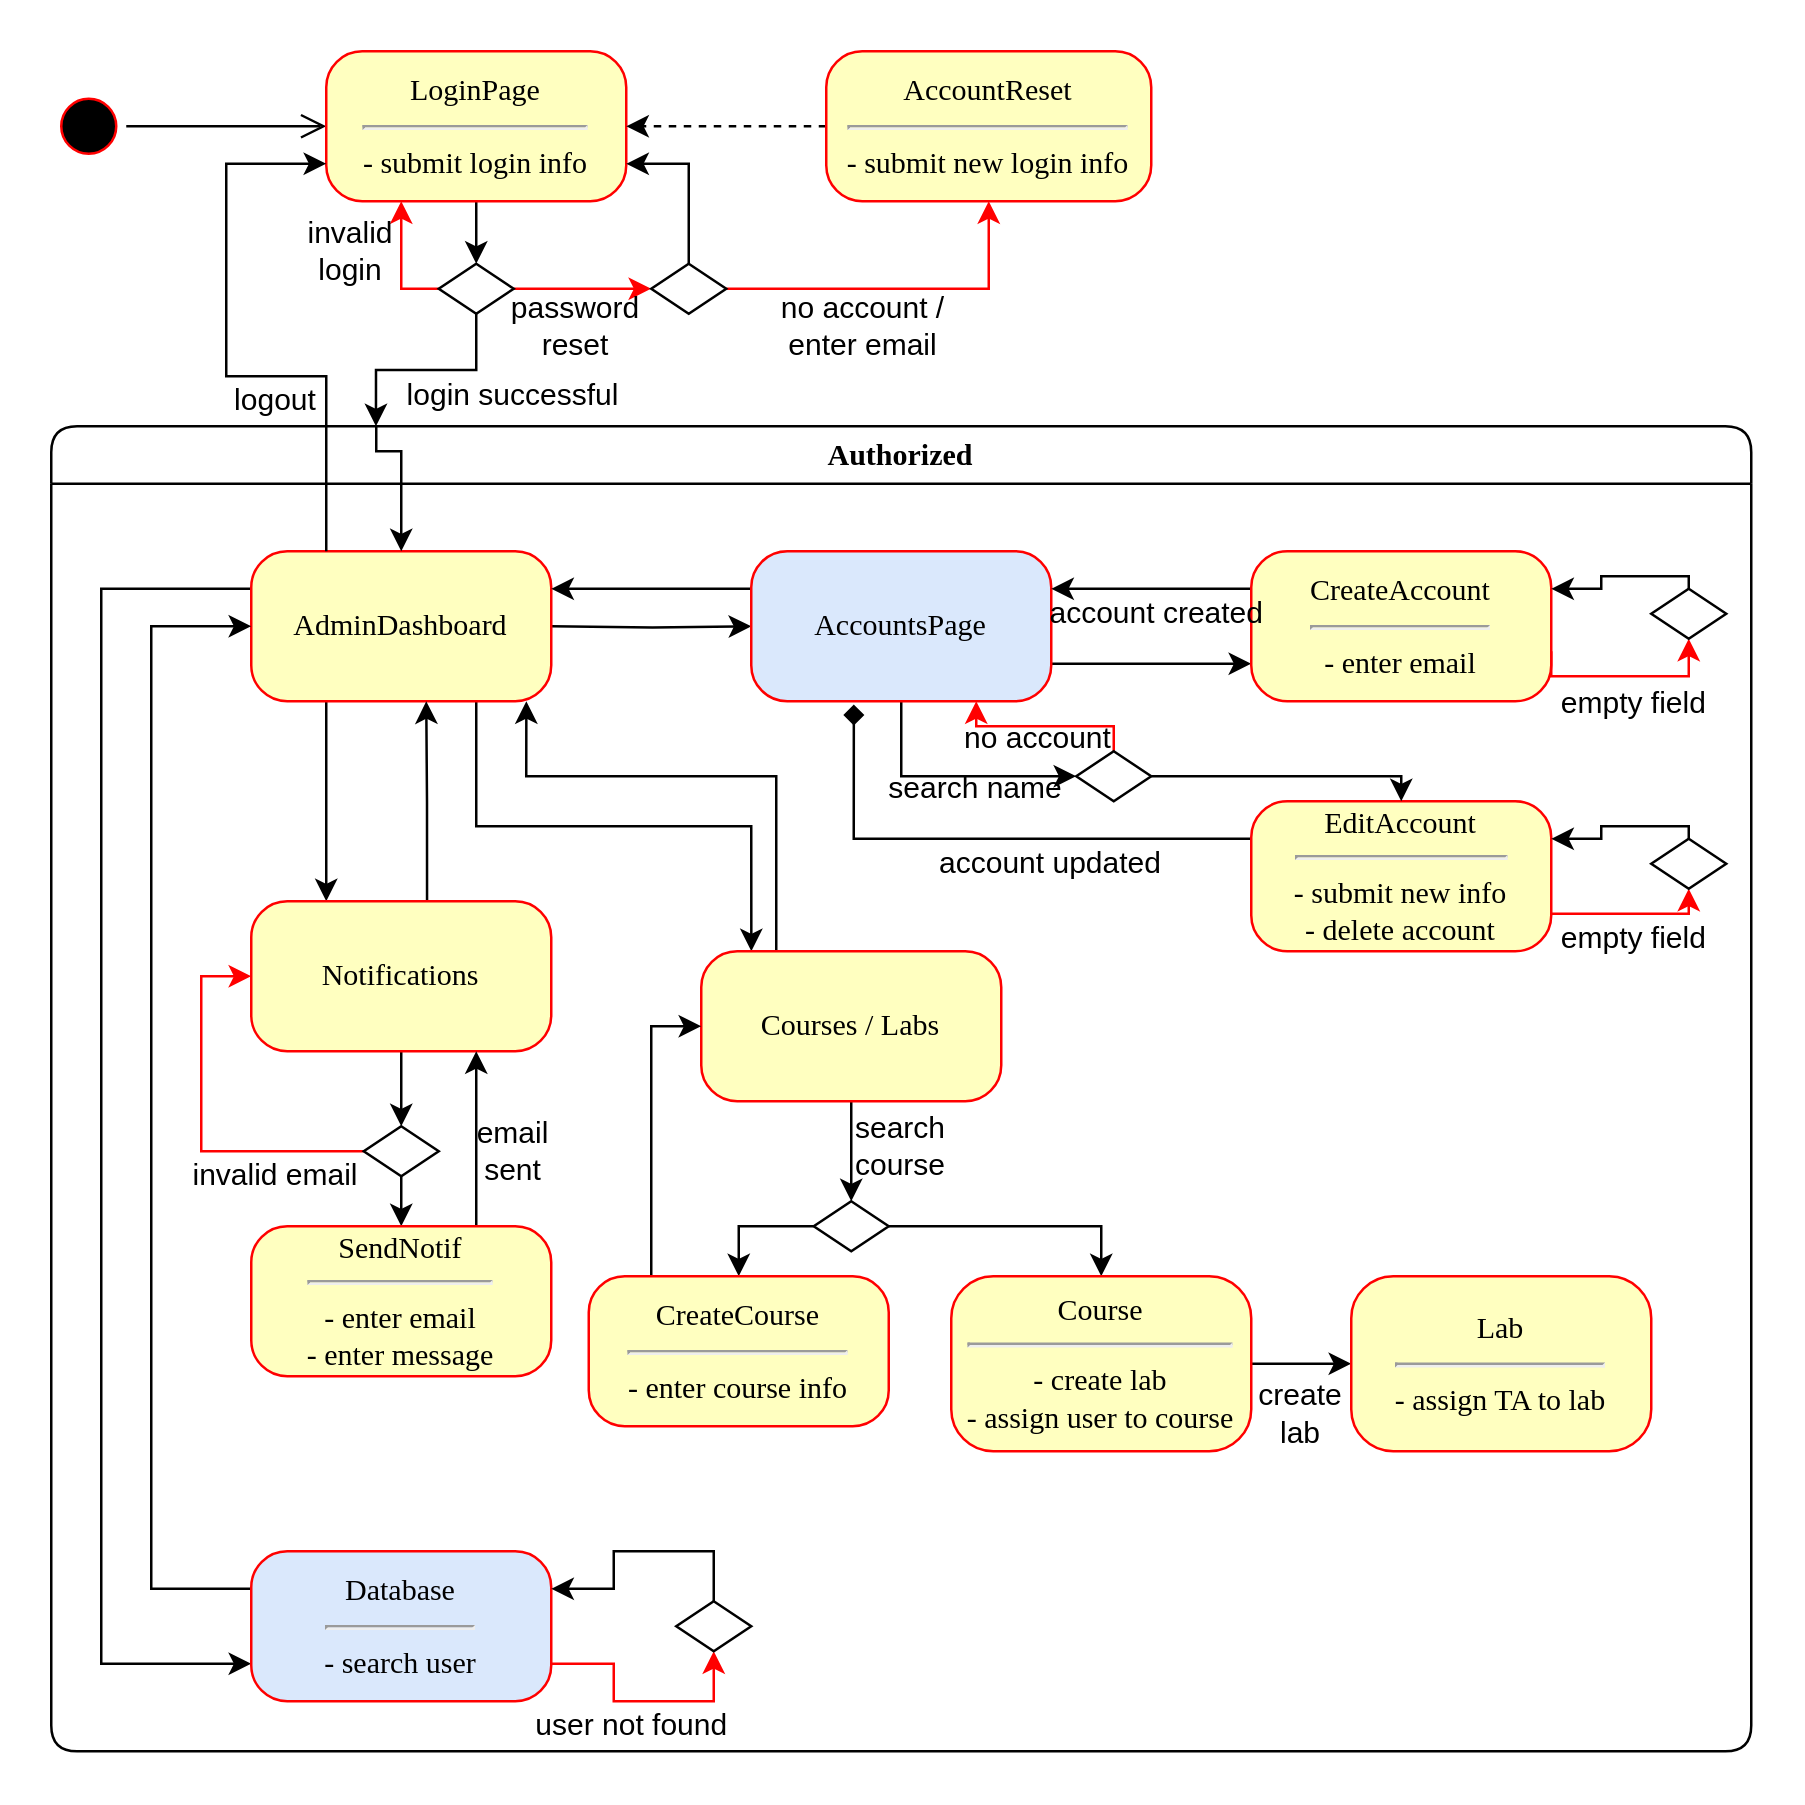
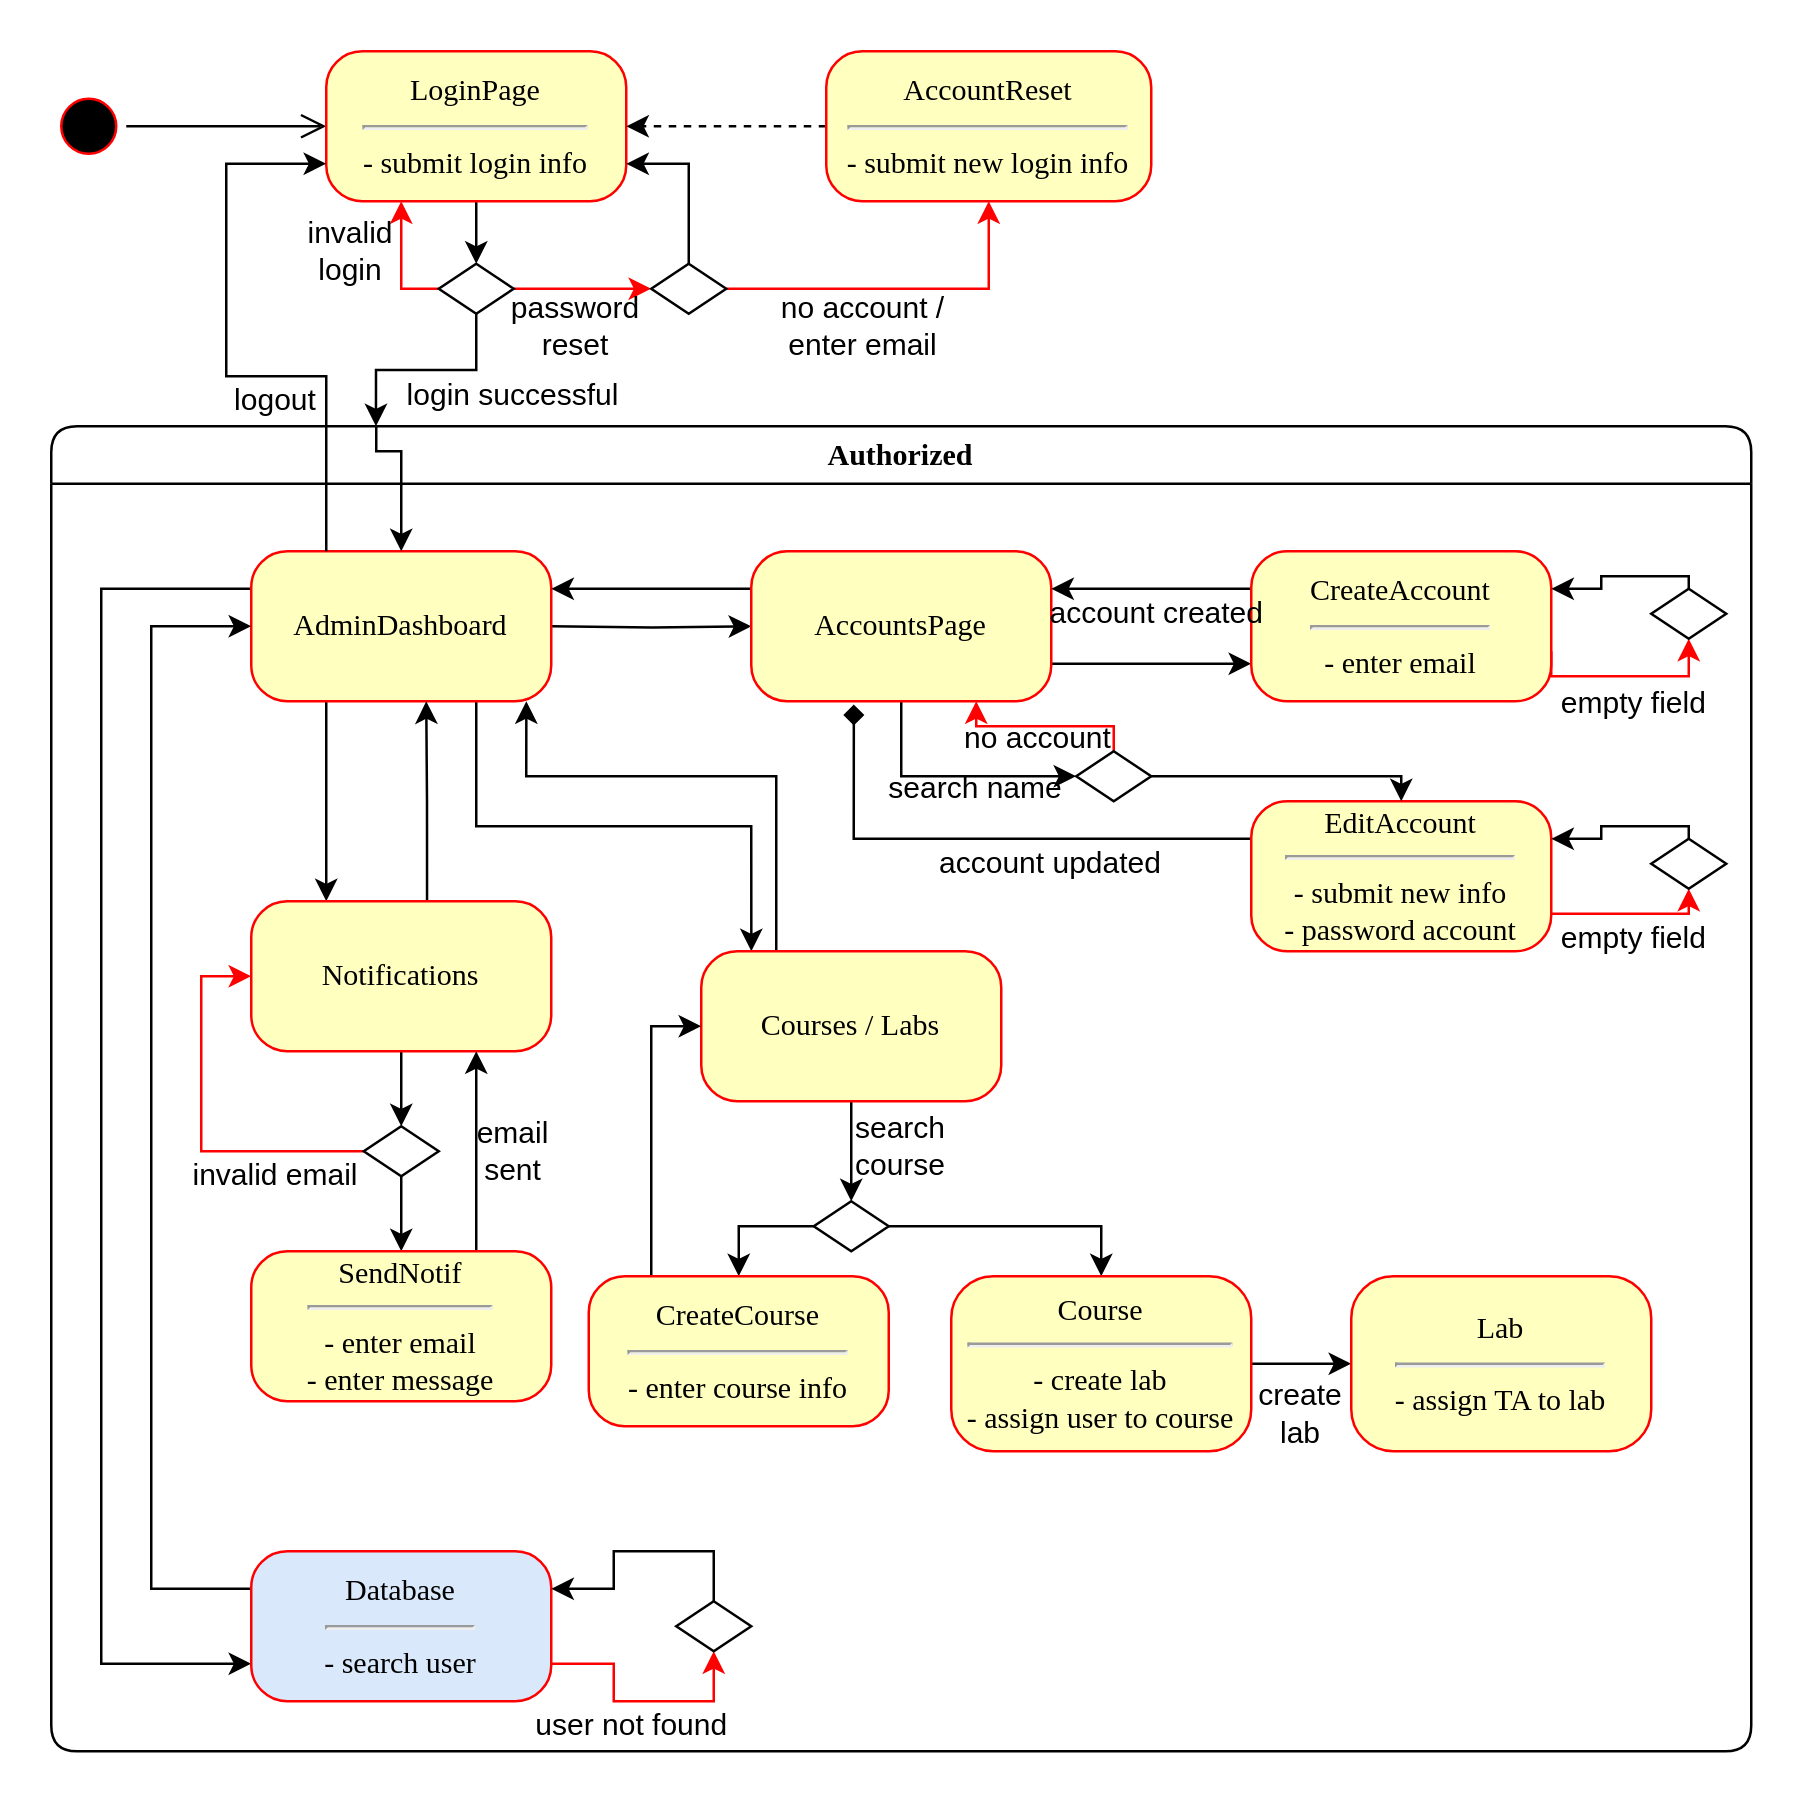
(901, 626) -> (901, 626)
(1401, 876) -> (1401, 876)
(401, 1301) -> (401, 1326)
